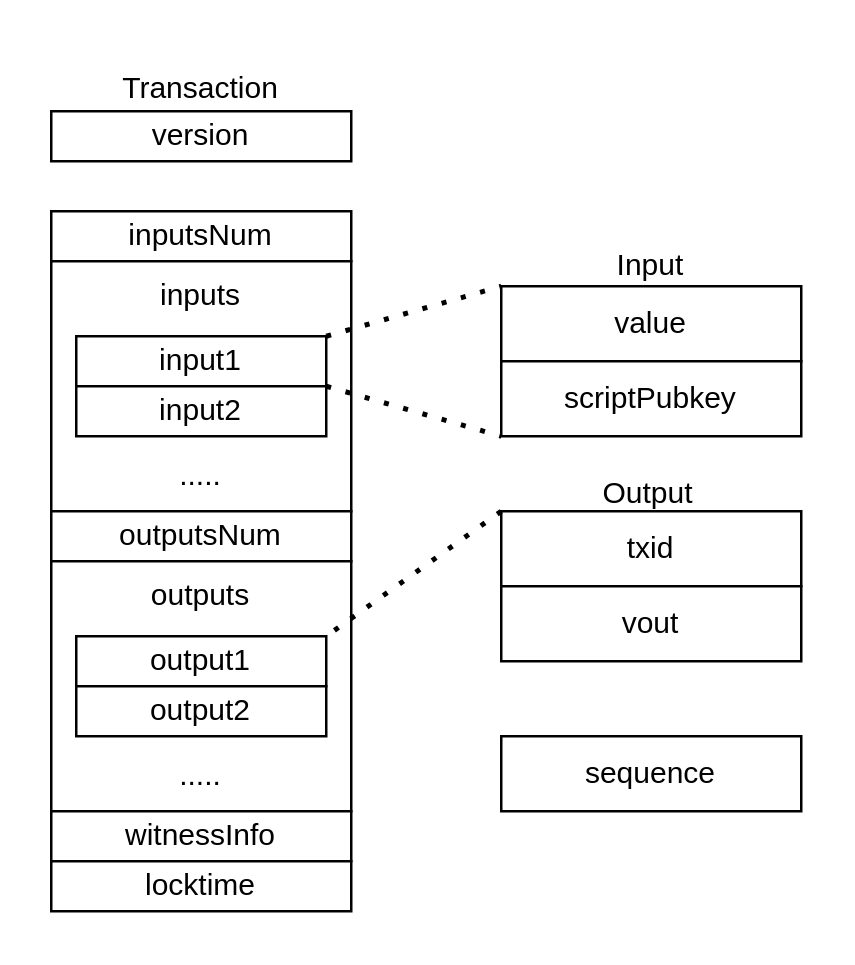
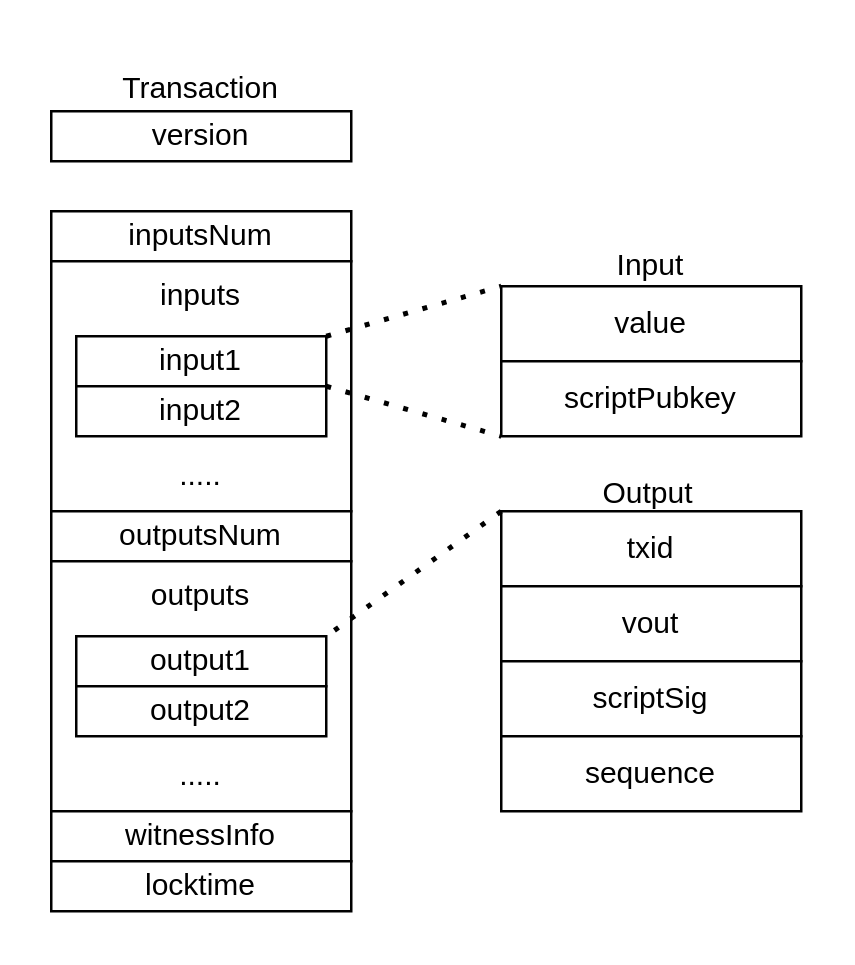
none -> (651, 699)
